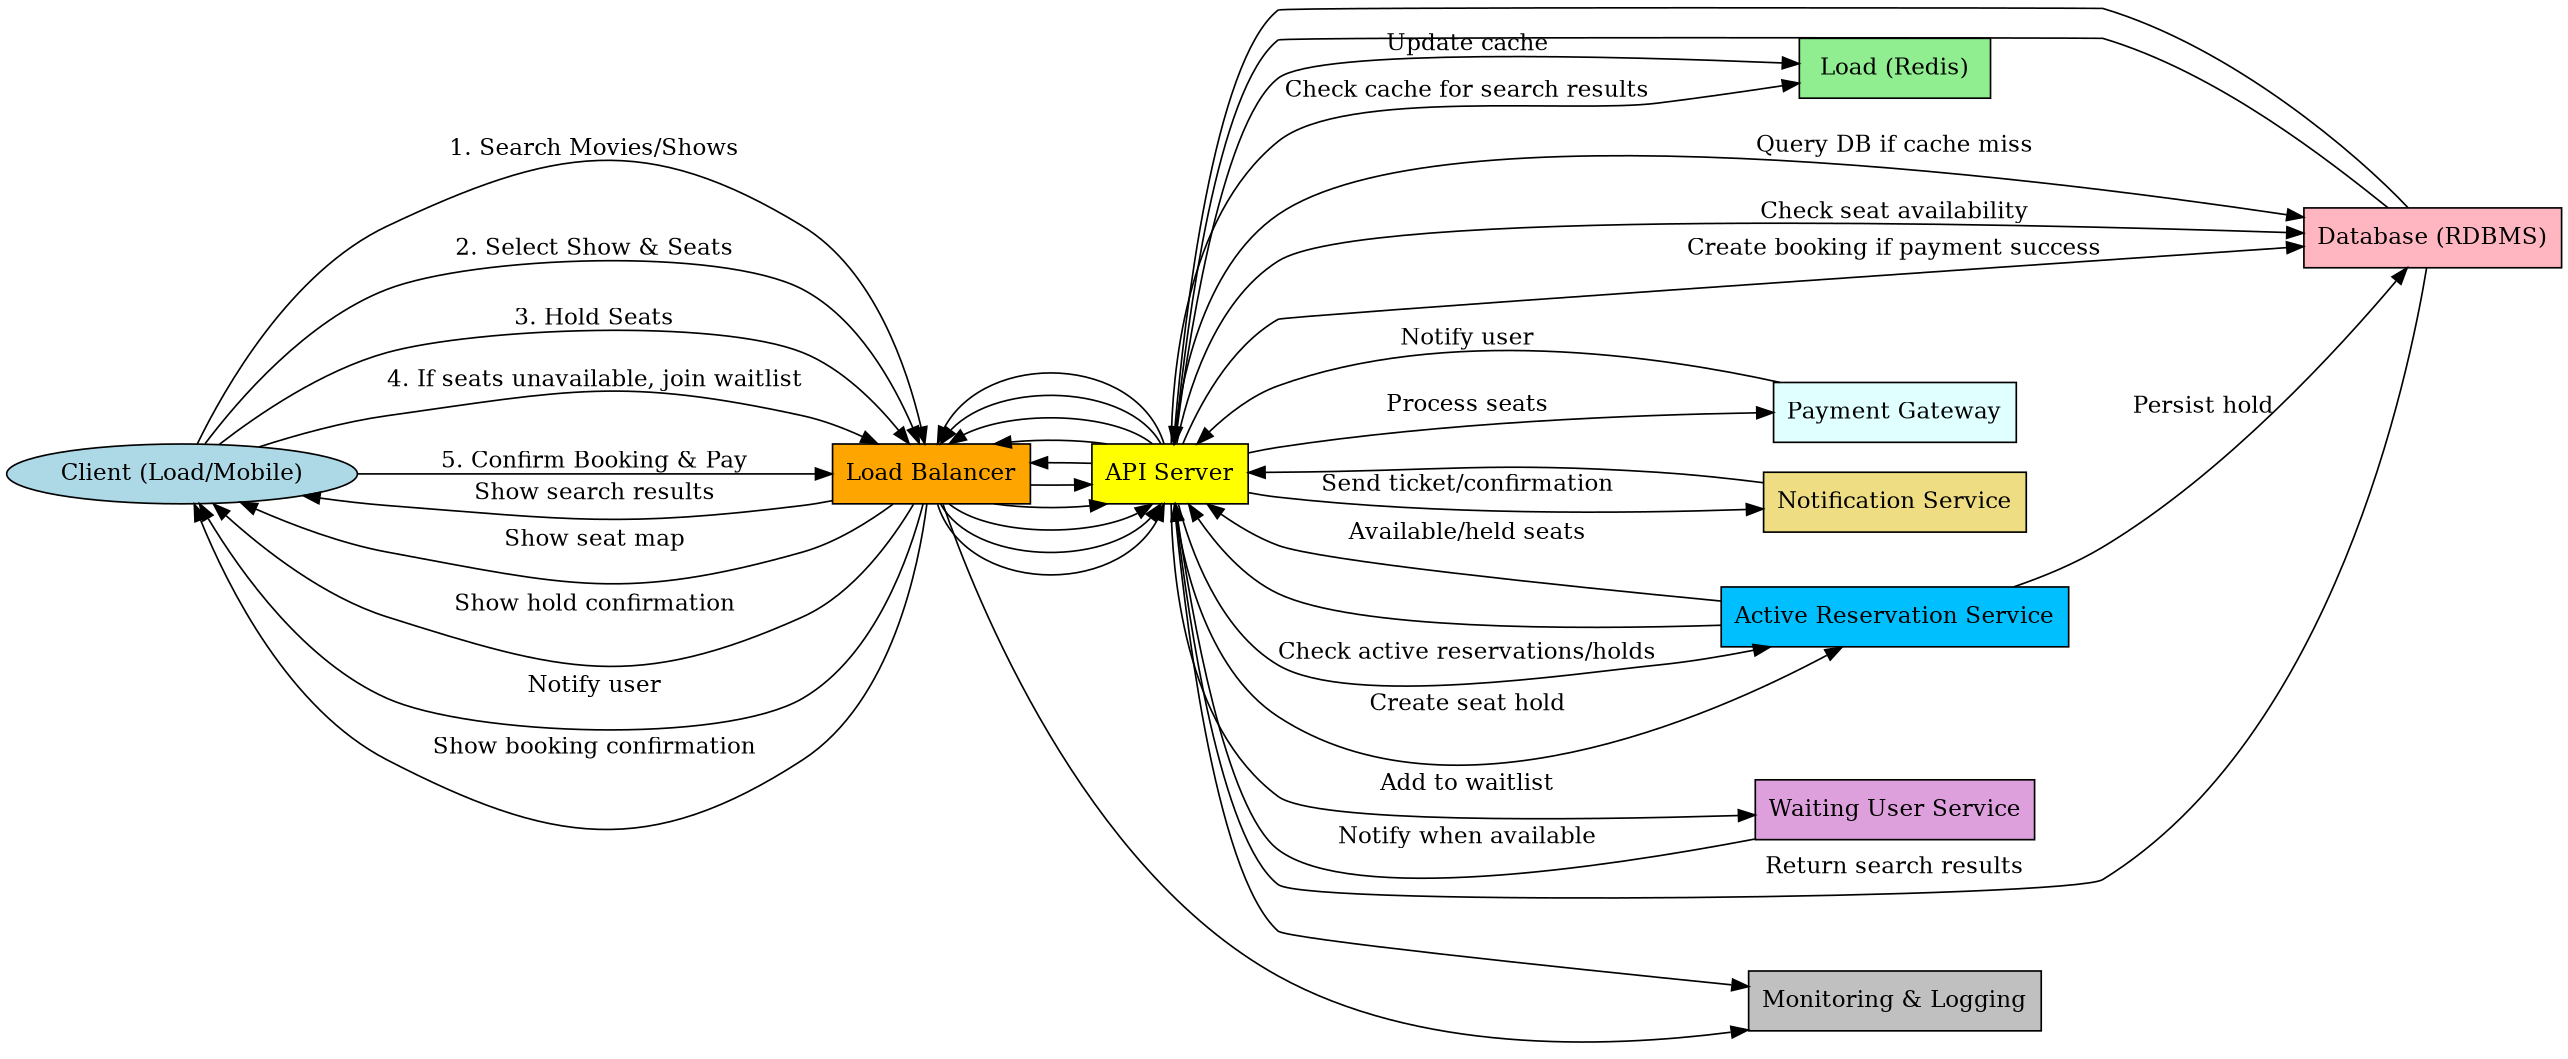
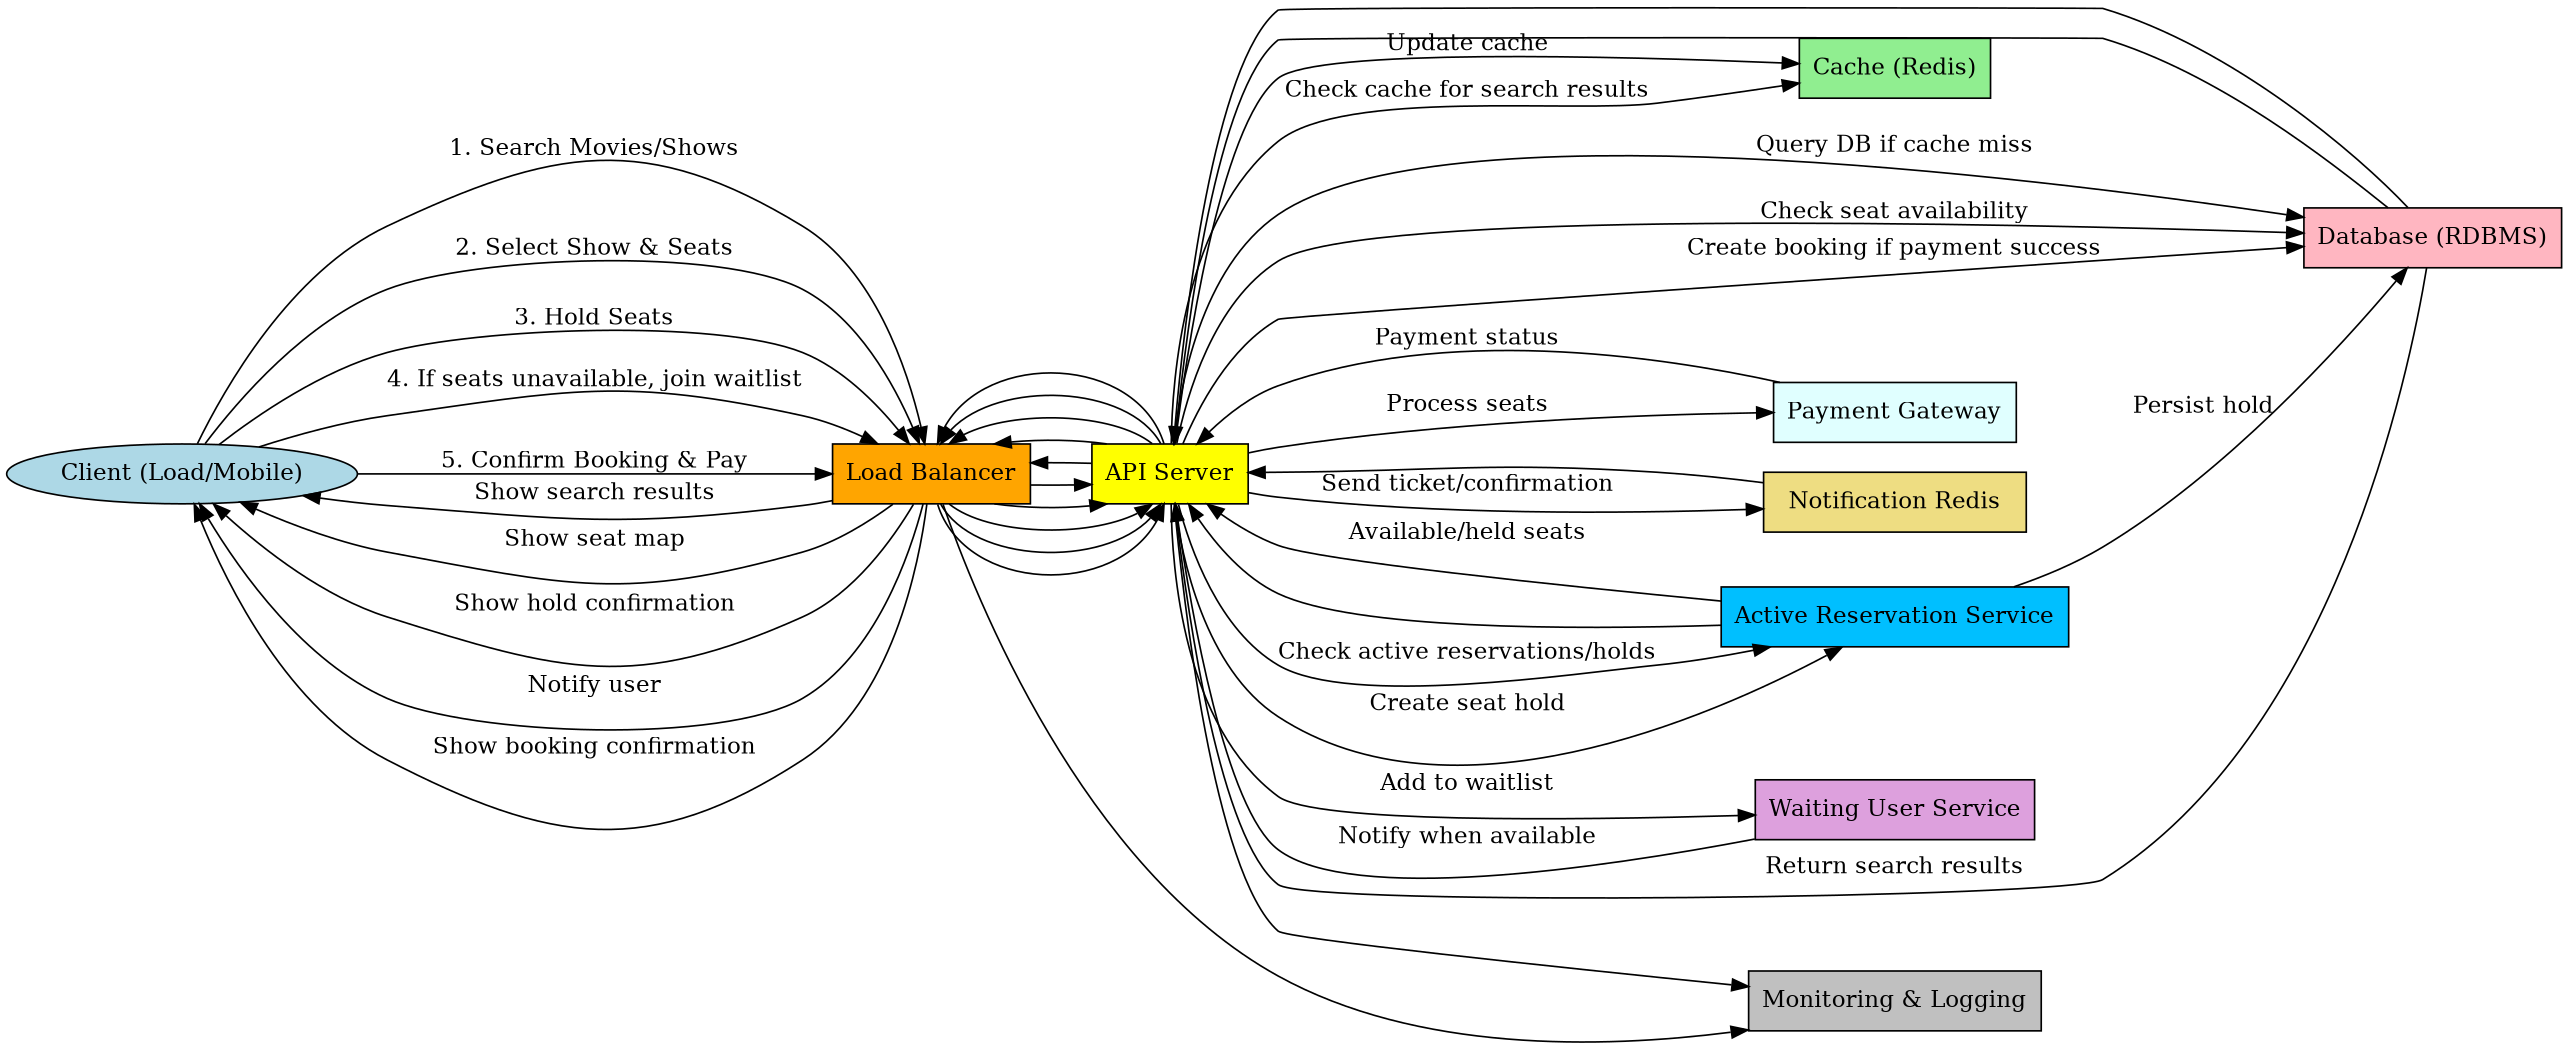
(1895, 68) -> (1895, 68)
(1468, 338) -> (1468, 338)
(1895, 502) -> (1895, 502)
